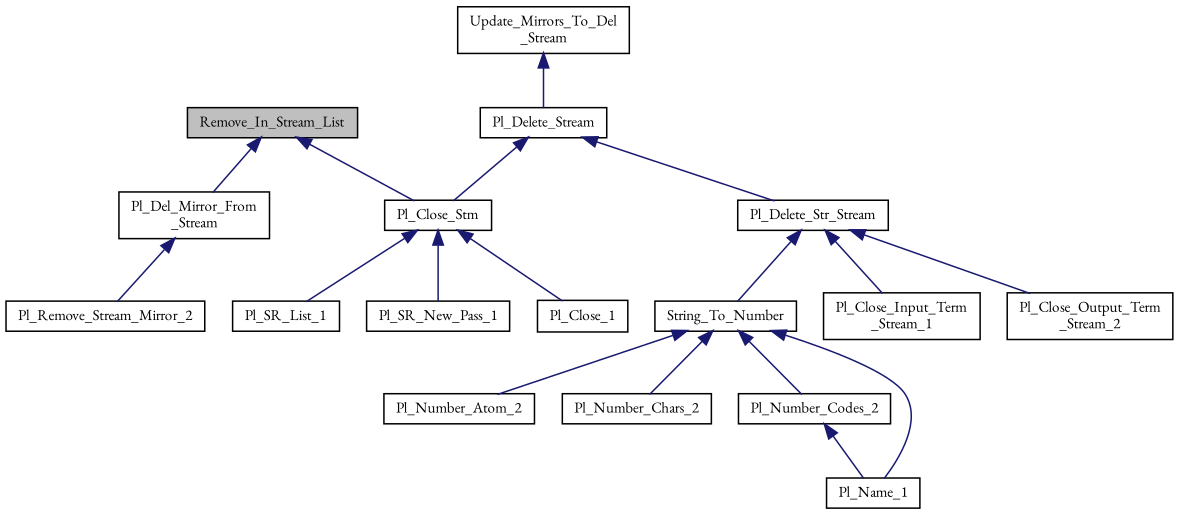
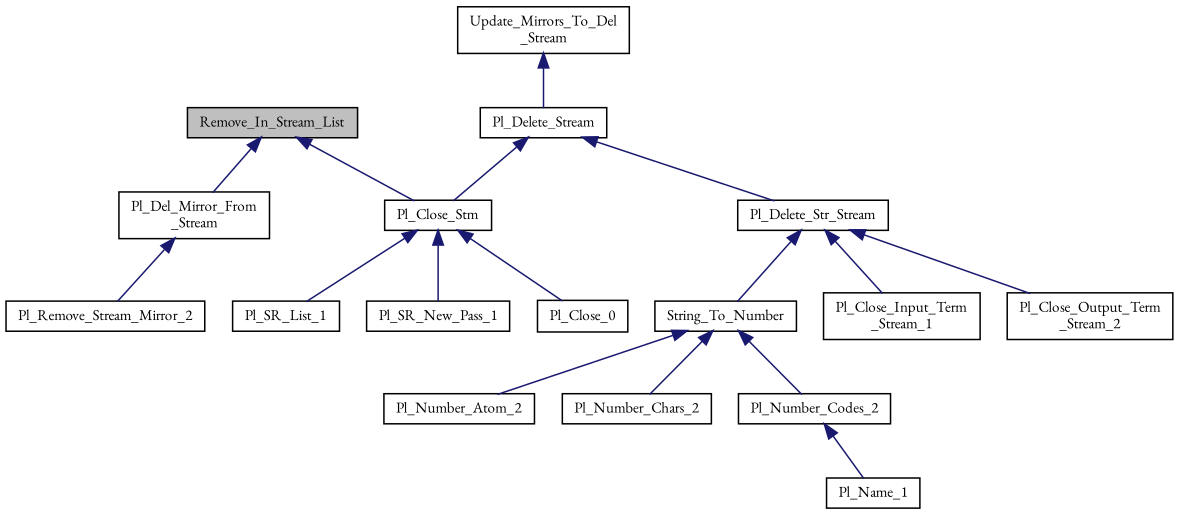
(583, 316) -> (583, 316)
(890, 380) -> none
